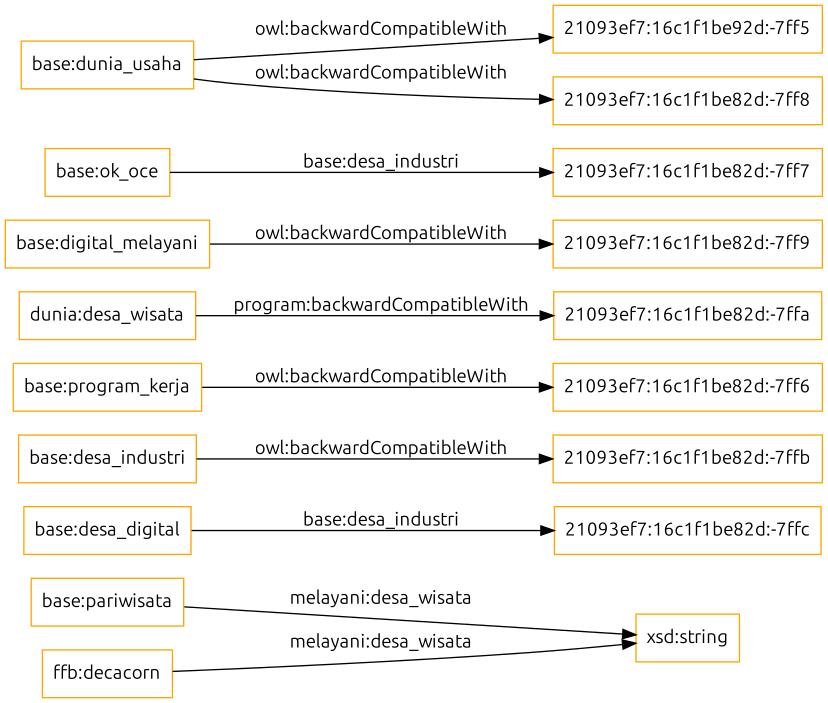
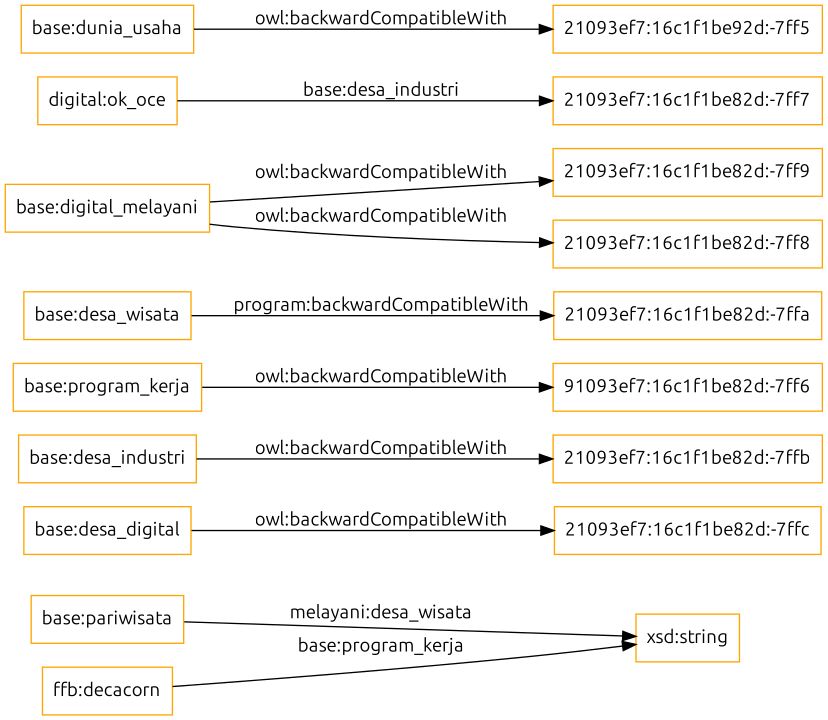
(366, 93) -> (374, 237)
(107, 172) -> (107, 101)
(107, 316) -> (107, 316)
(688, 387) -> (688, 387)
(381, 521) -> (381, 521)
(381, 643) -> (381, 647)
